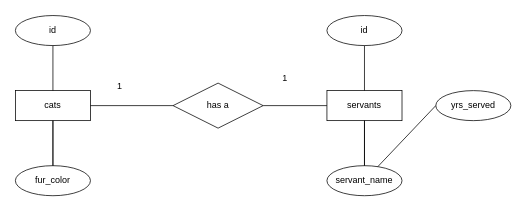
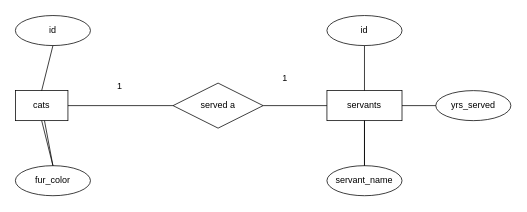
(53, 105) -> (42, 105)
(218, 105) -> (218, 105)
(406, 136) -> (419, 105)
